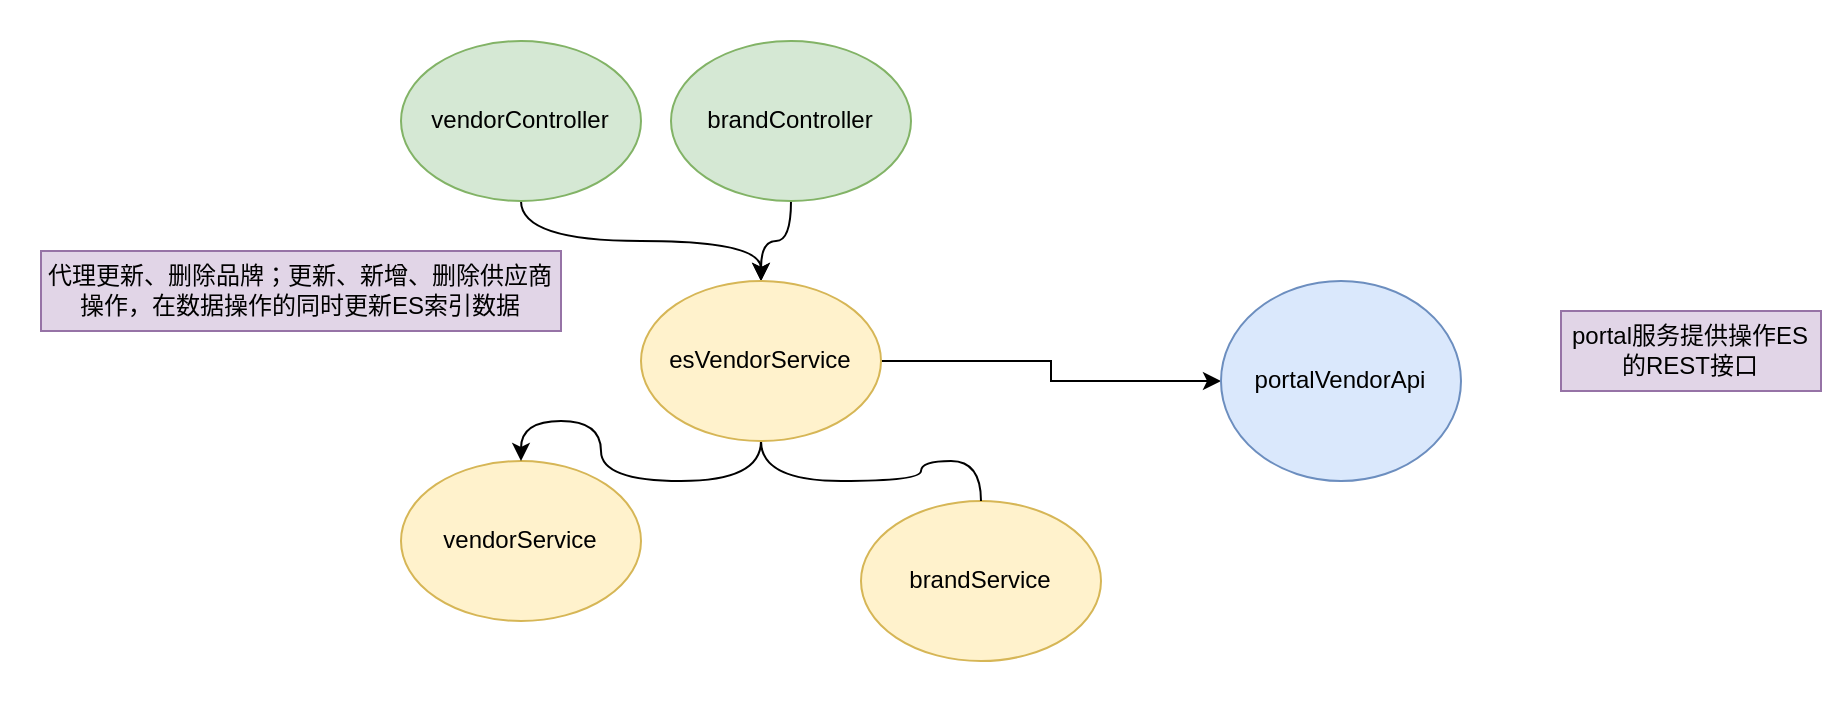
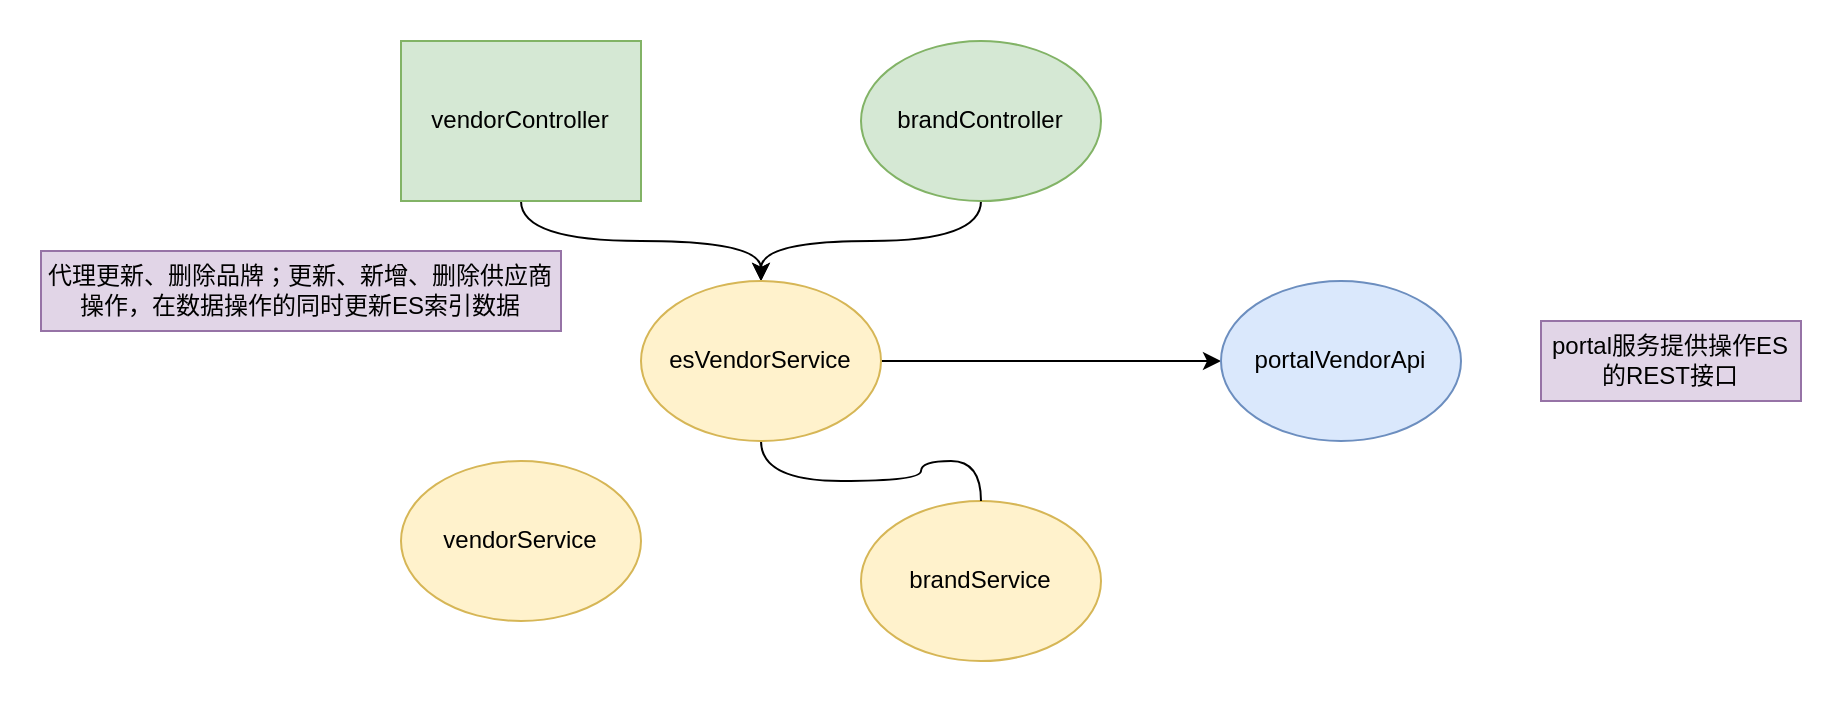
(521, 121) -> (521, 121)
(791, 121) -> (981, 121)
(1691, 351) -> (1671, 361)
(1341, 381) -> (1341, 361)
(628, 476) -> none
